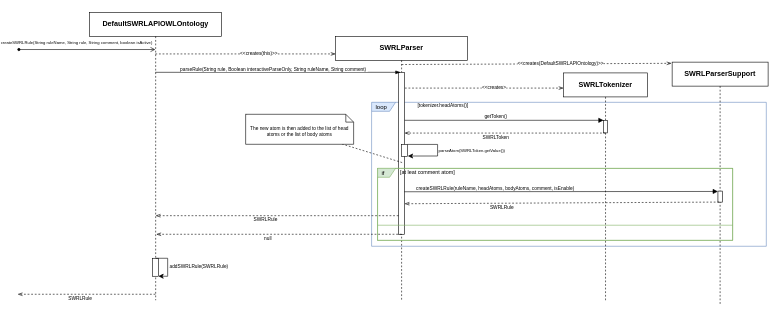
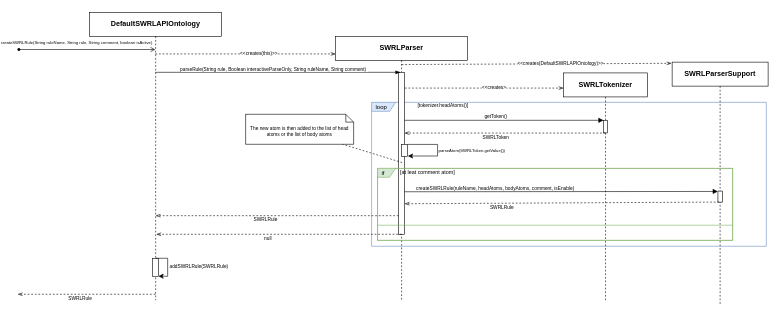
(156, 24) -> (156, 24)
